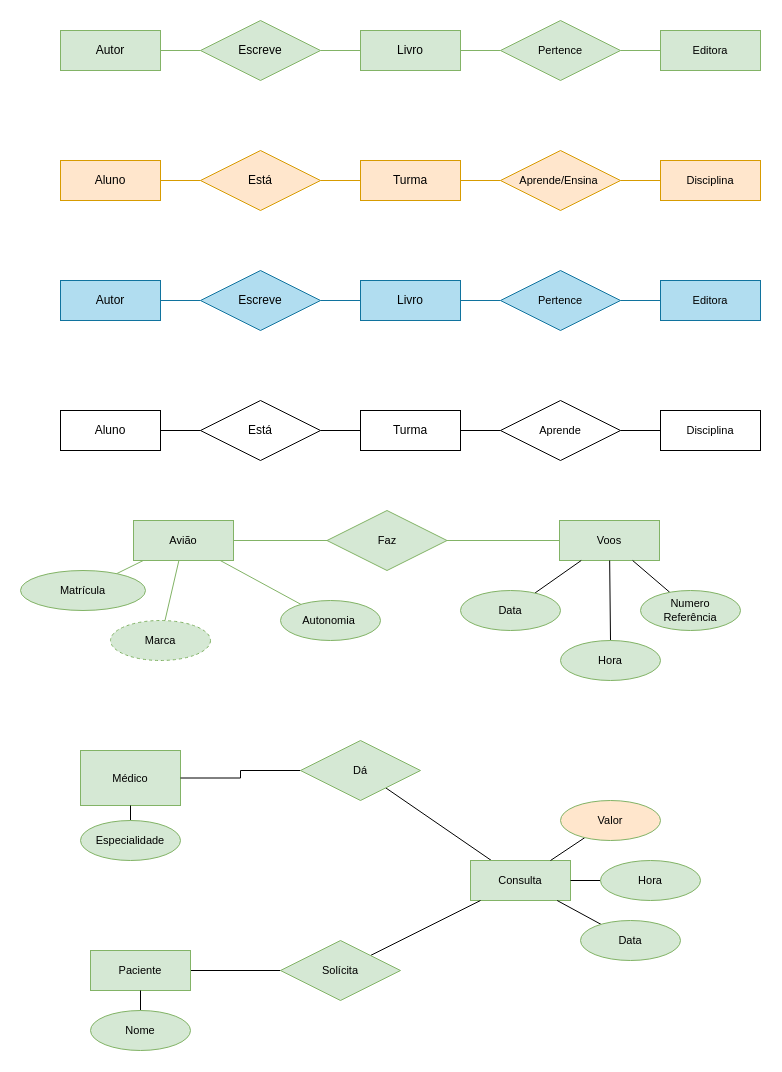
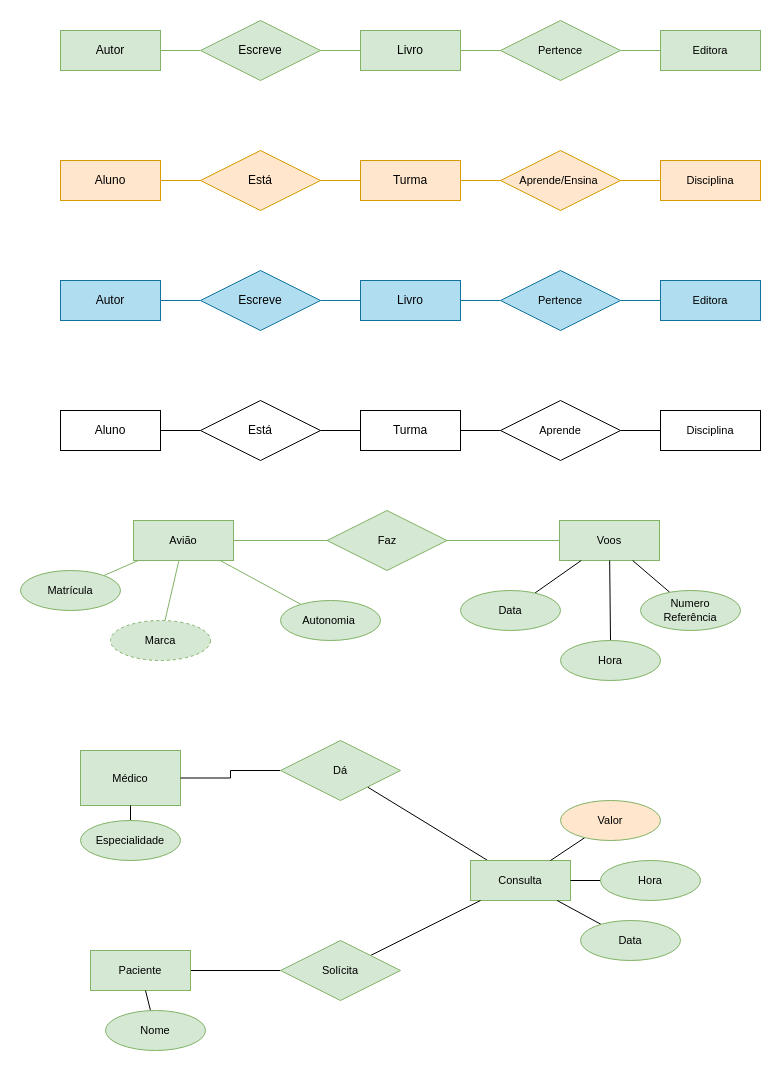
(83, 591) -> (71, 591)
(361, 771) -> (341, 771)
(141, 1031) -> (156, 1031)
